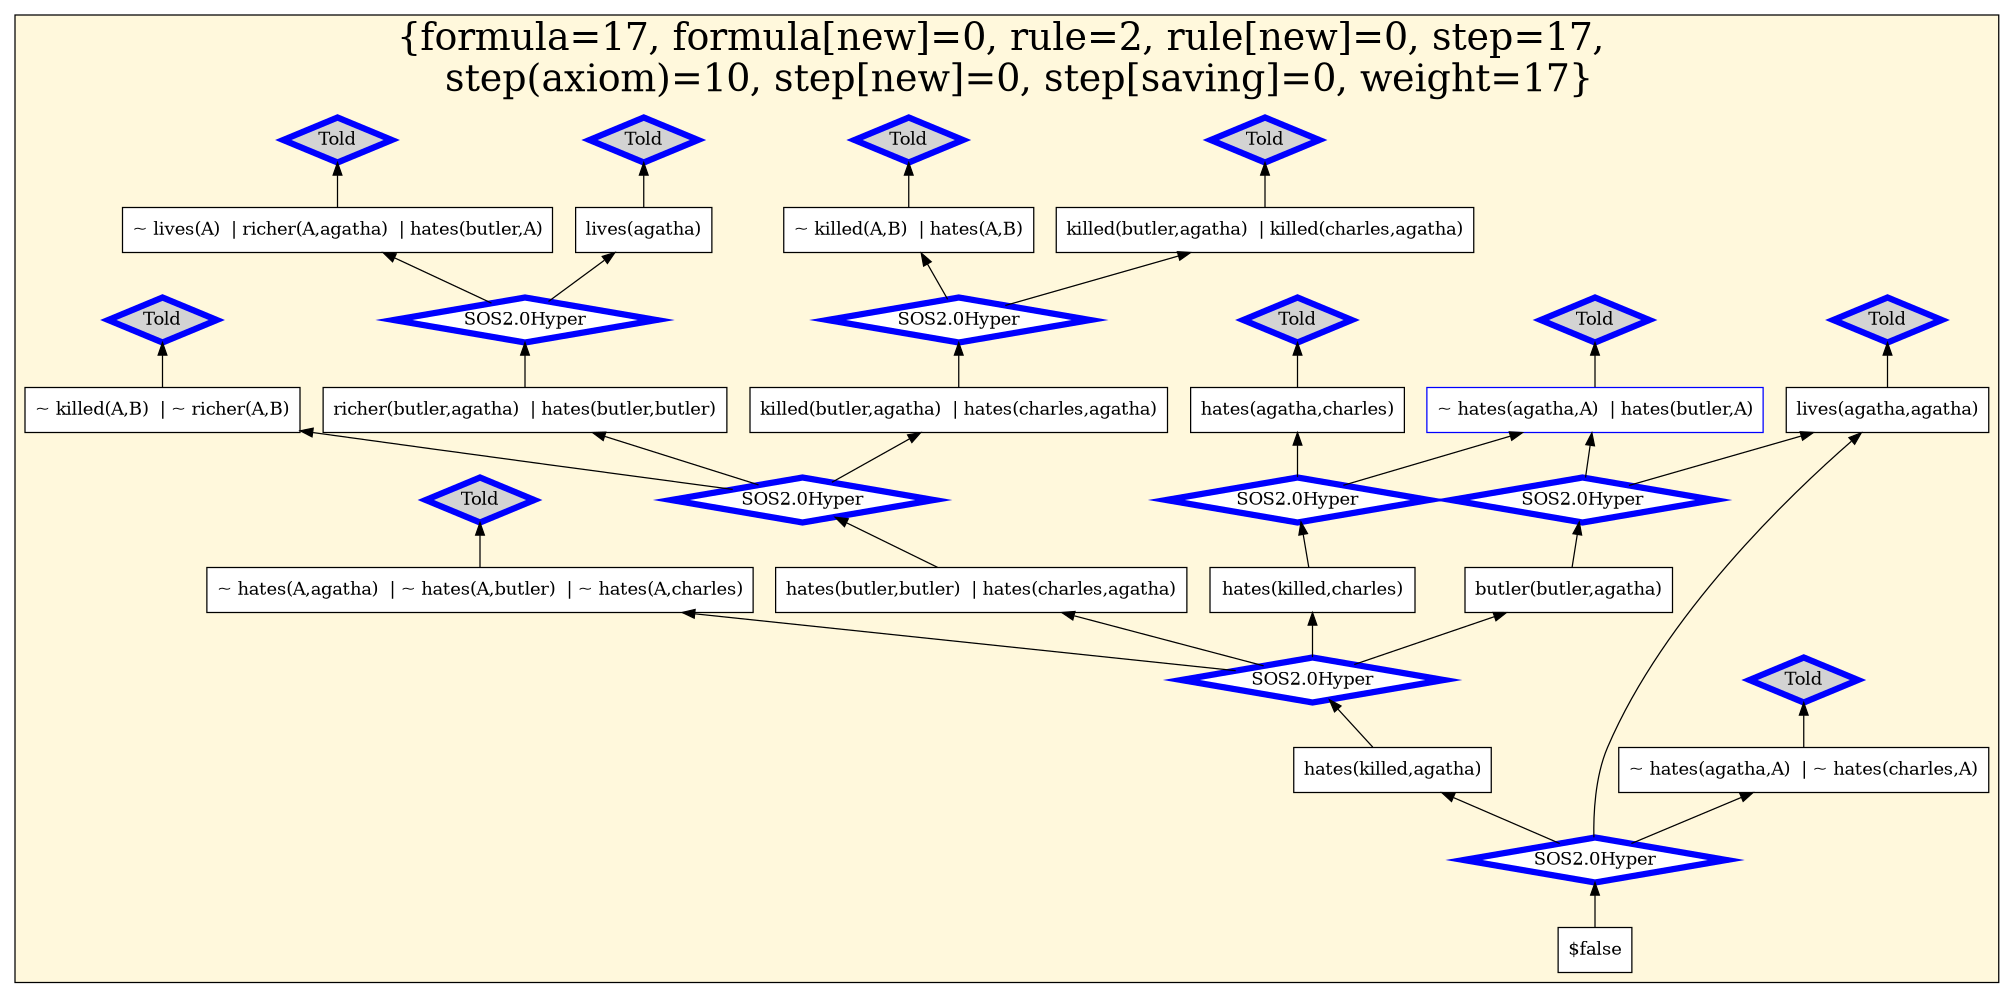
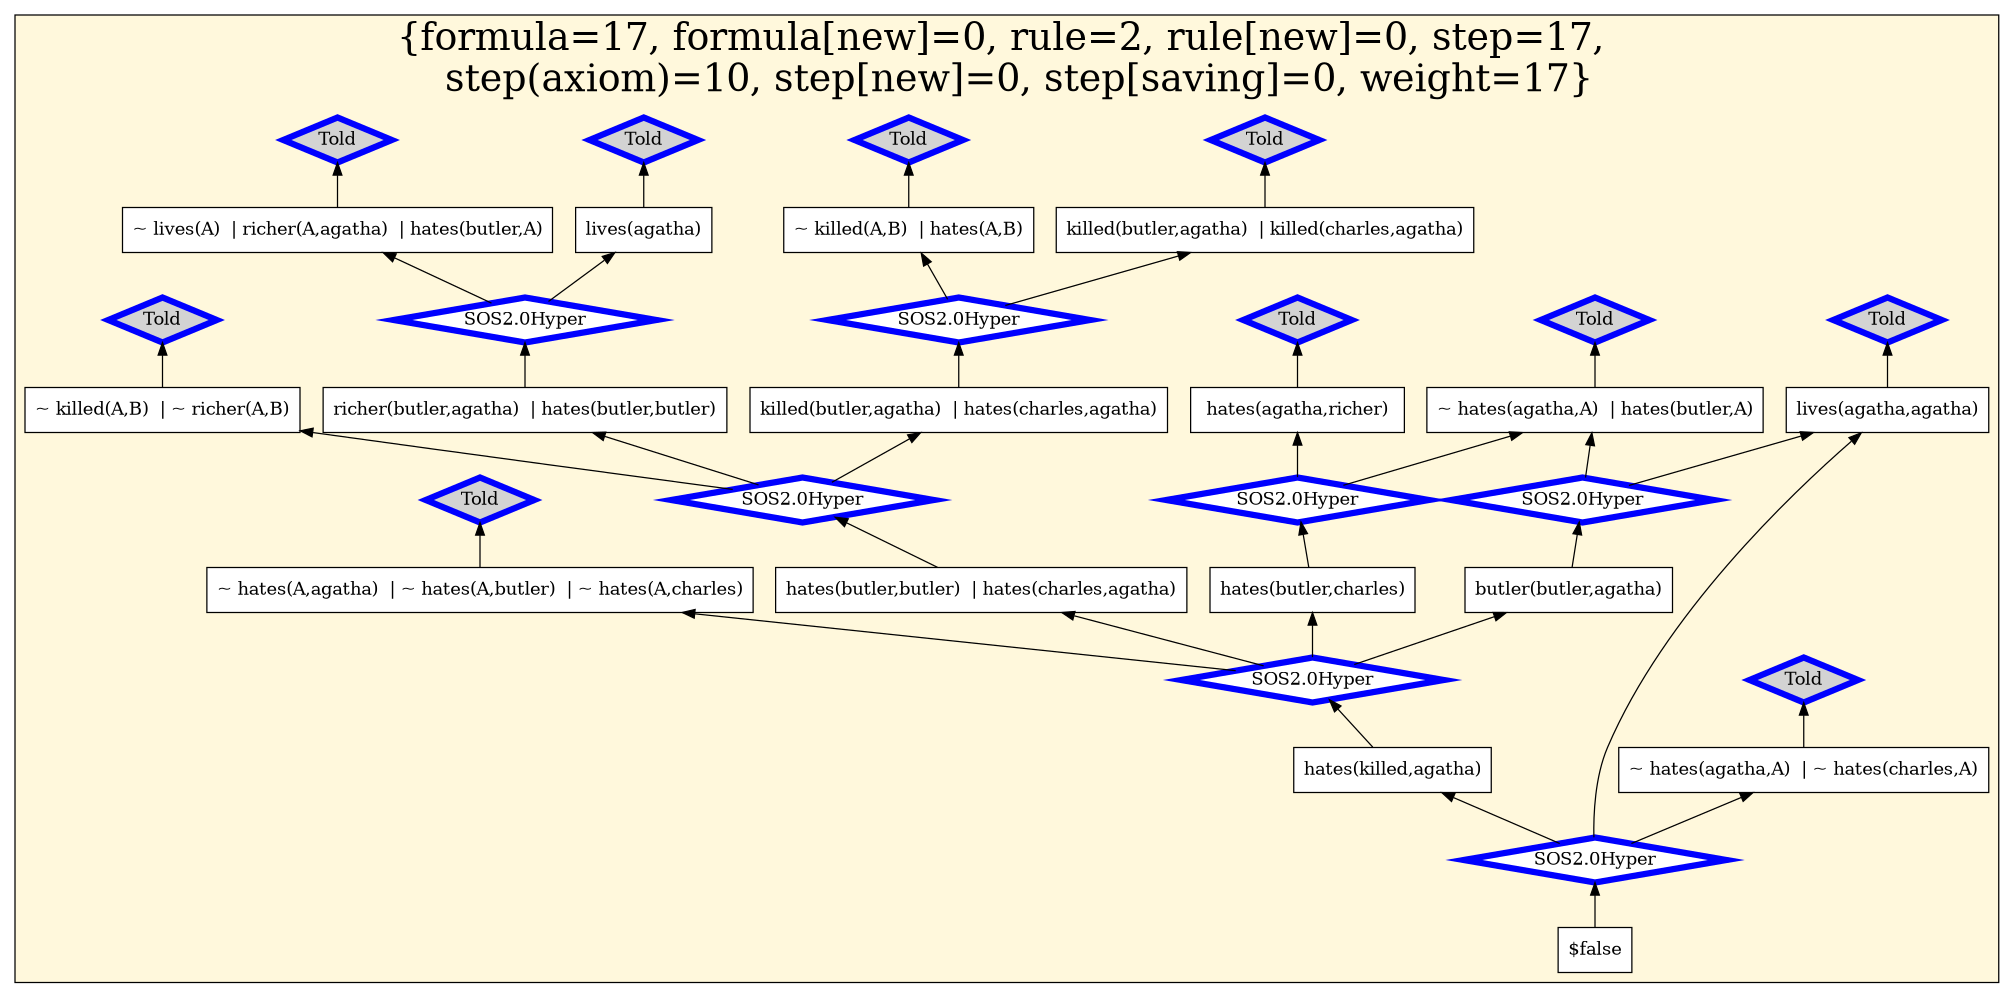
(1298, 410) -> (1298, 410)
(1595, 410) -> (1595, 410)
(1312, 590) -> (1312, 590)
